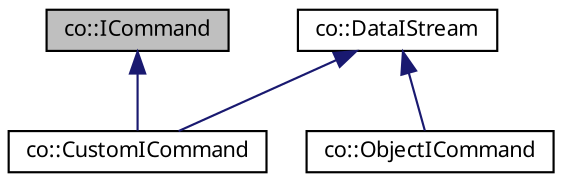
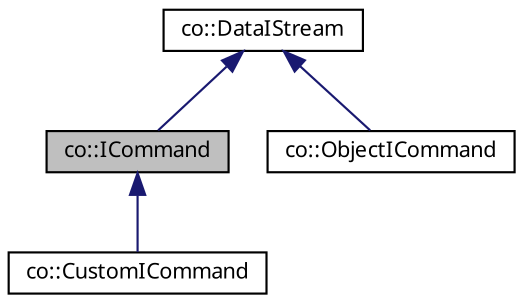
(257, 96) -> (192, 98)
